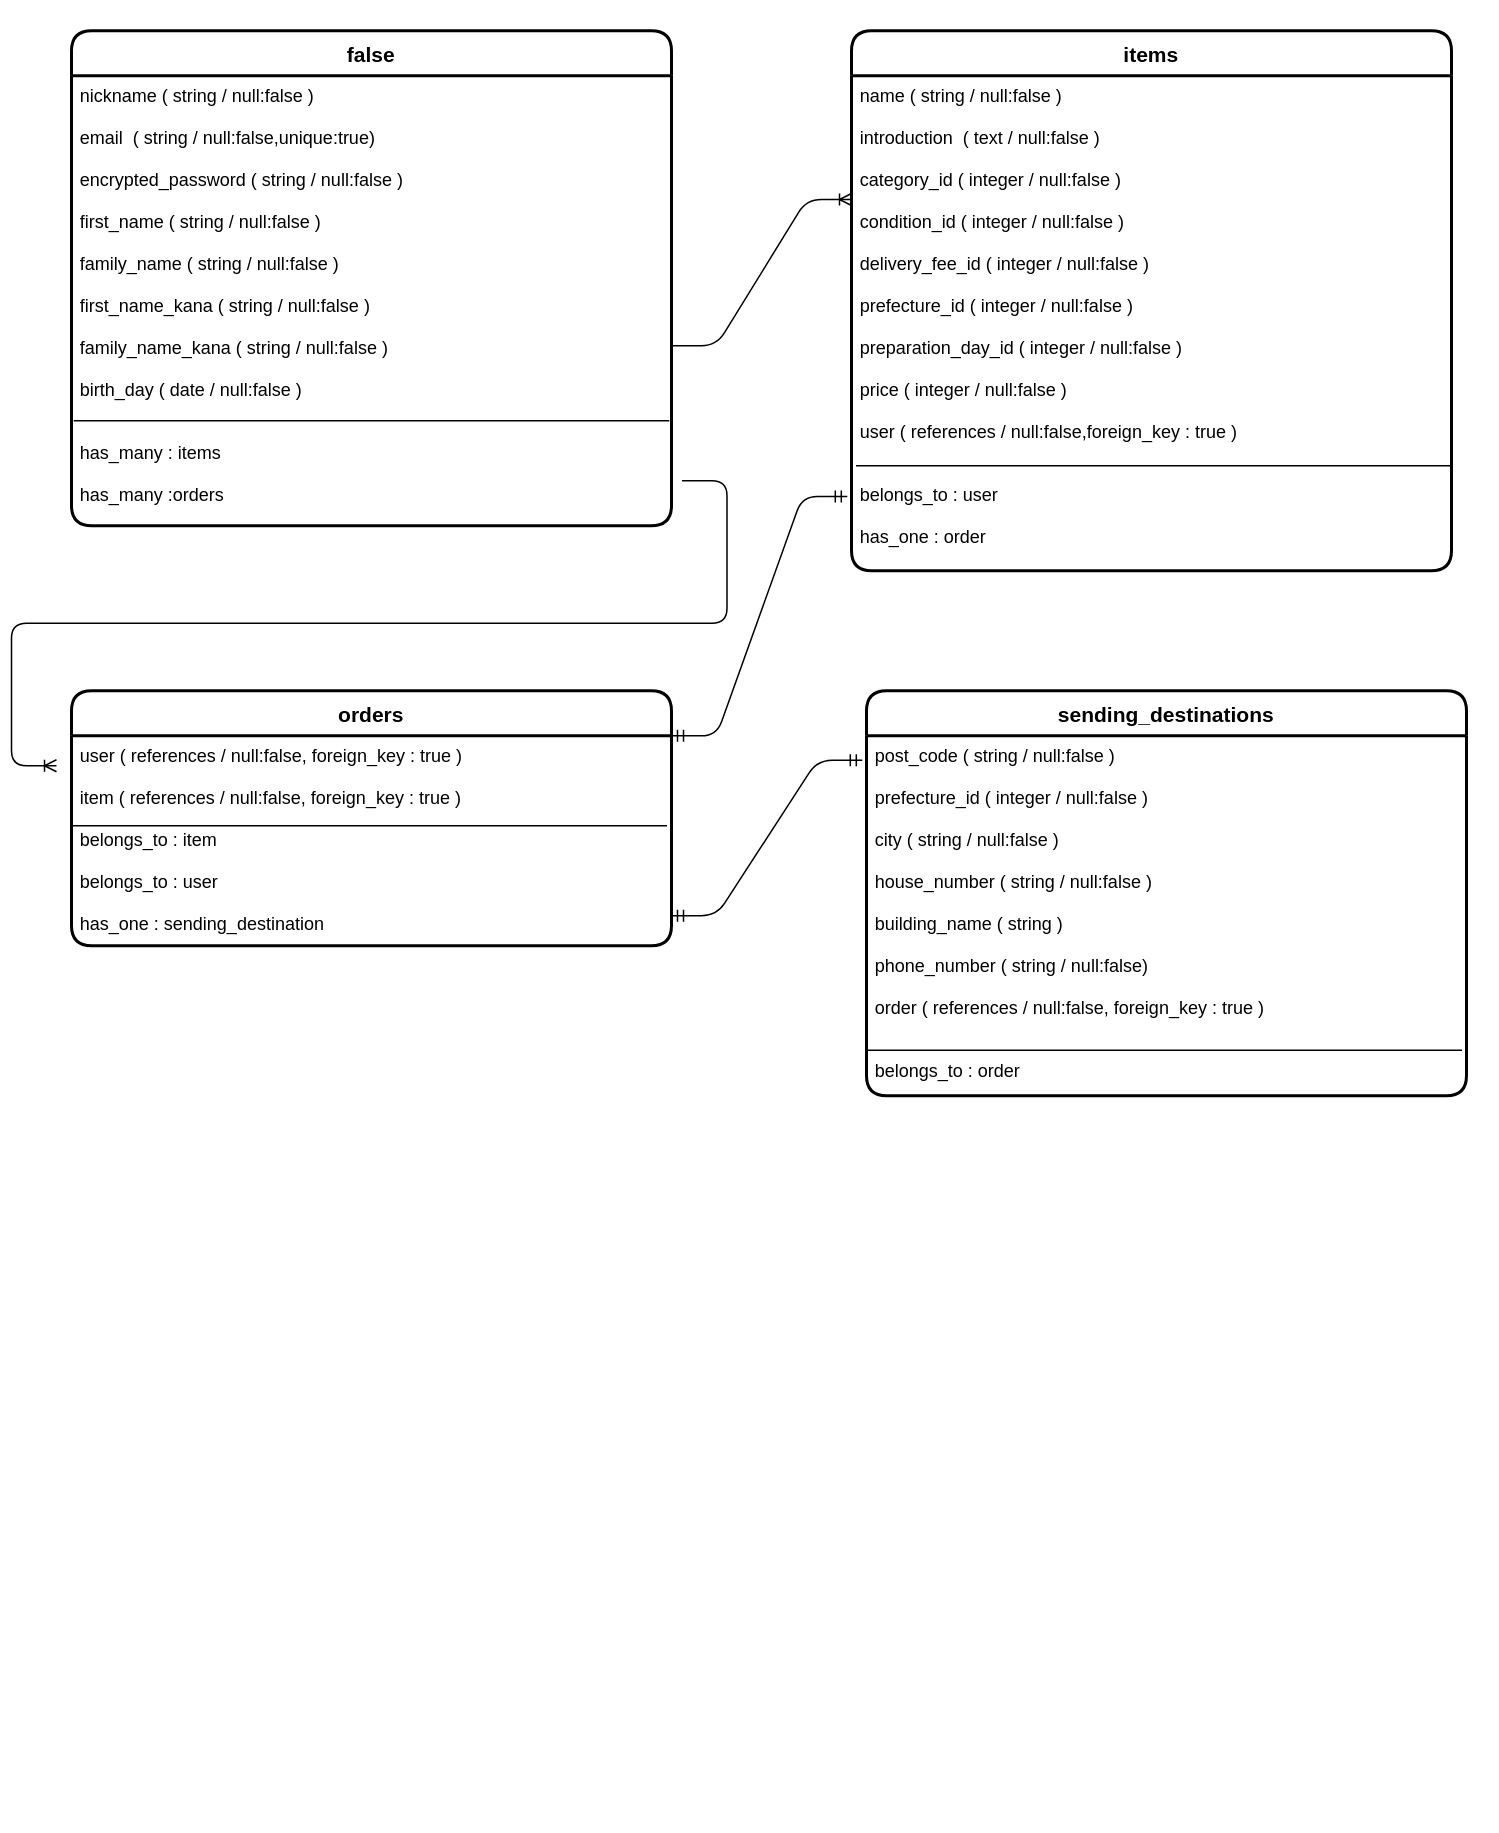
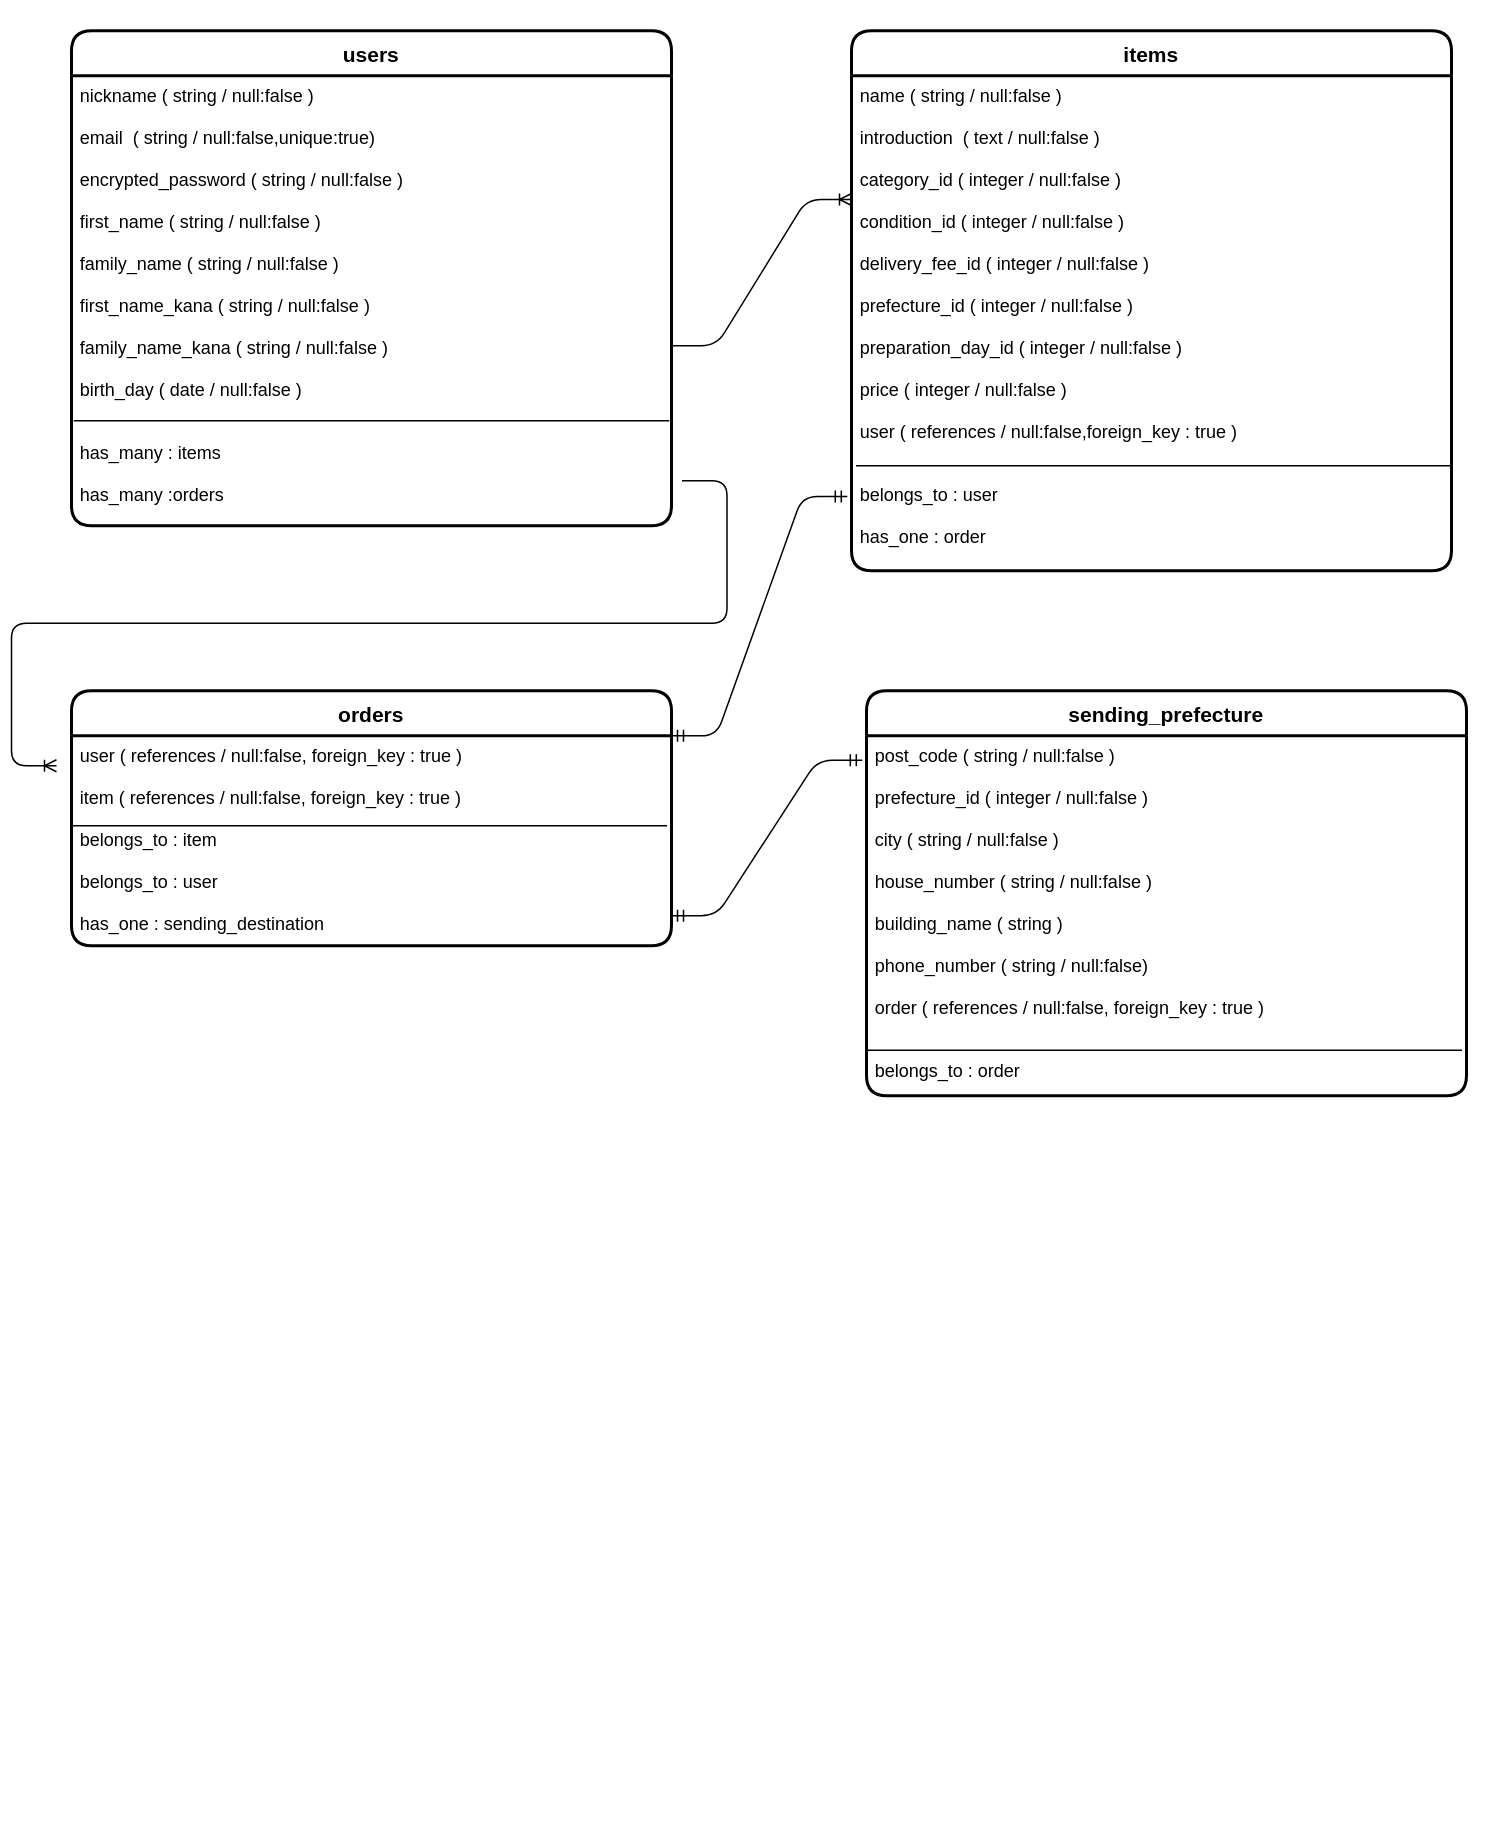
(371, 55) -> (371, 55)
(1166, 715) -> (1166, 715)
